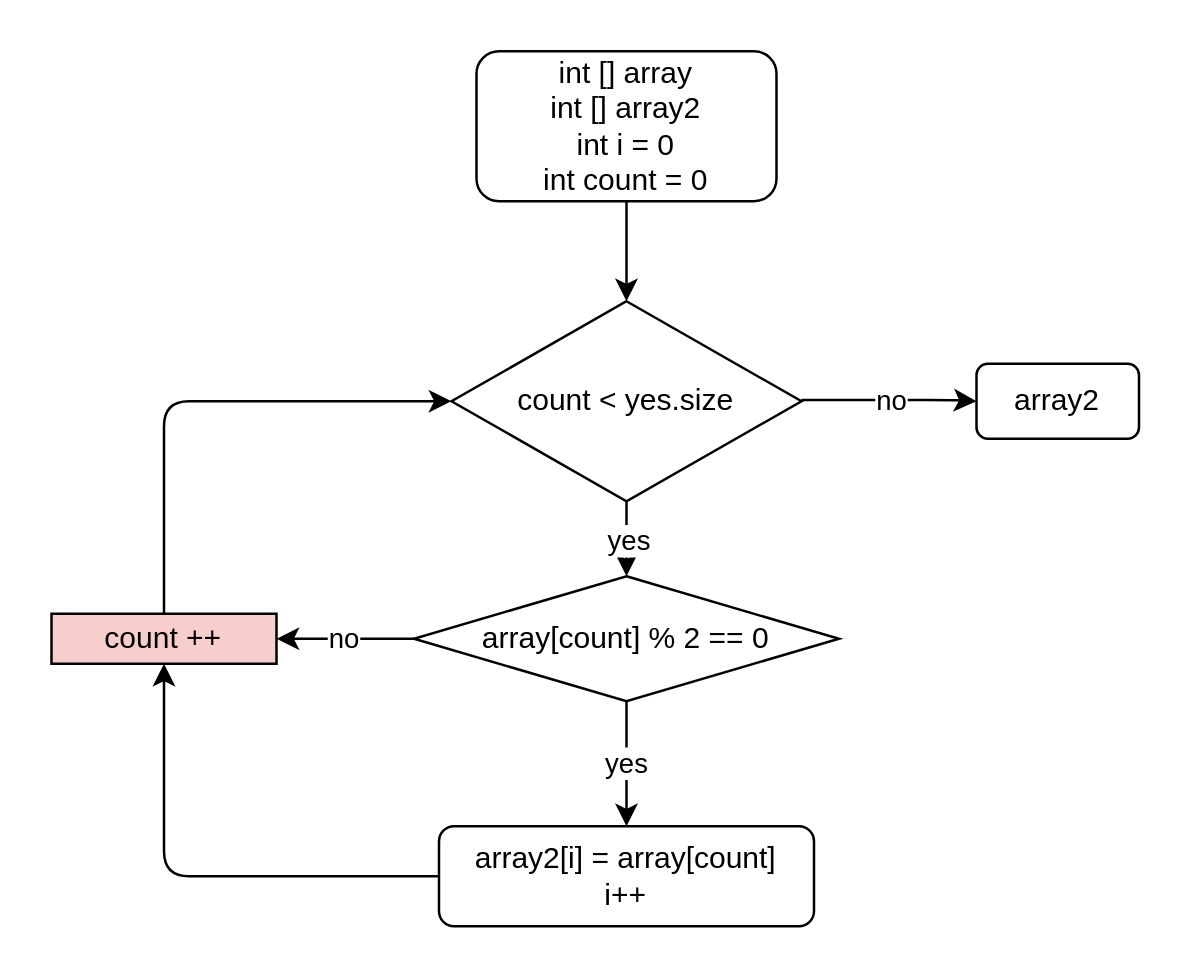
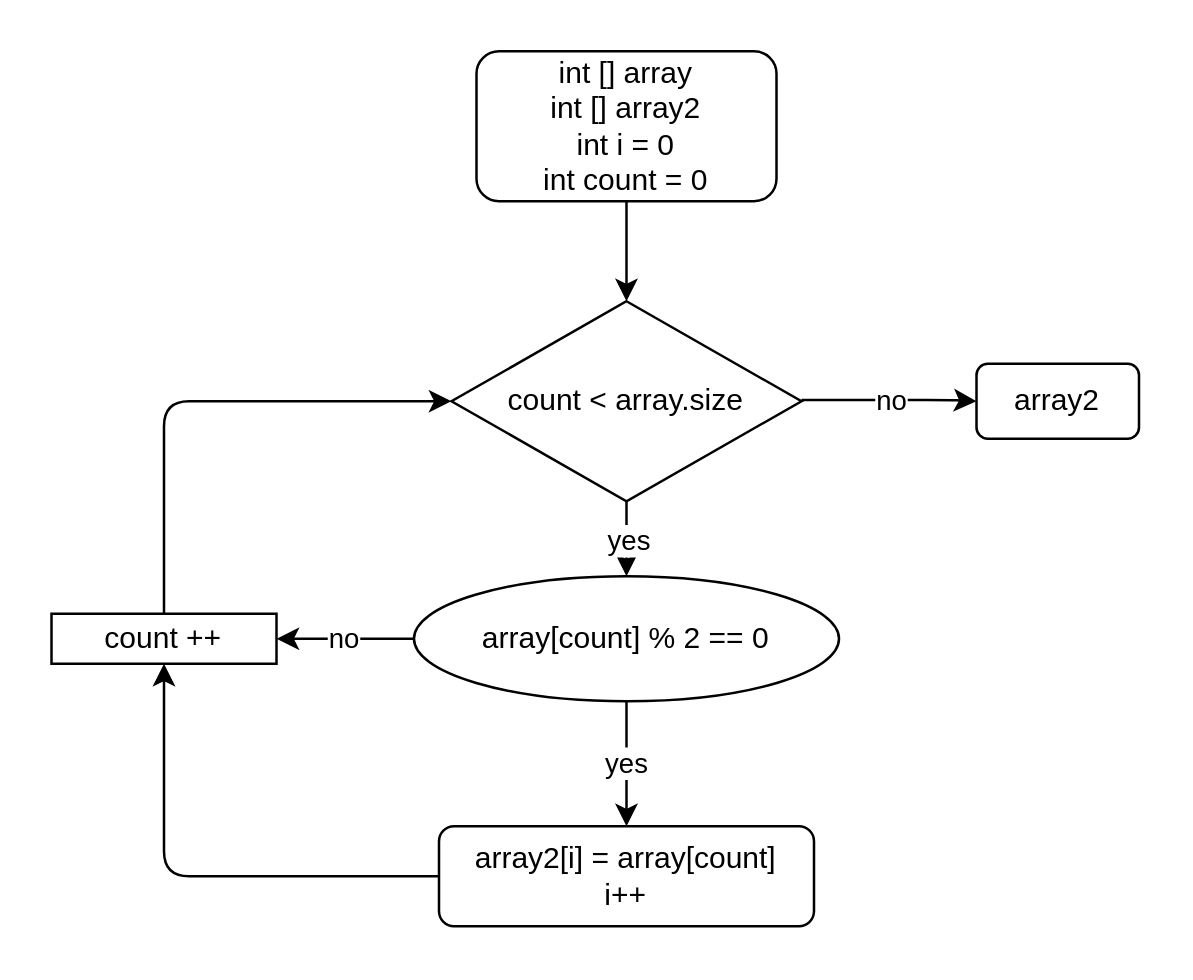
(626, 401) -> (626, 401)
(164, 639) -> (164, 639)
(626, 639) -> (626, 639)
